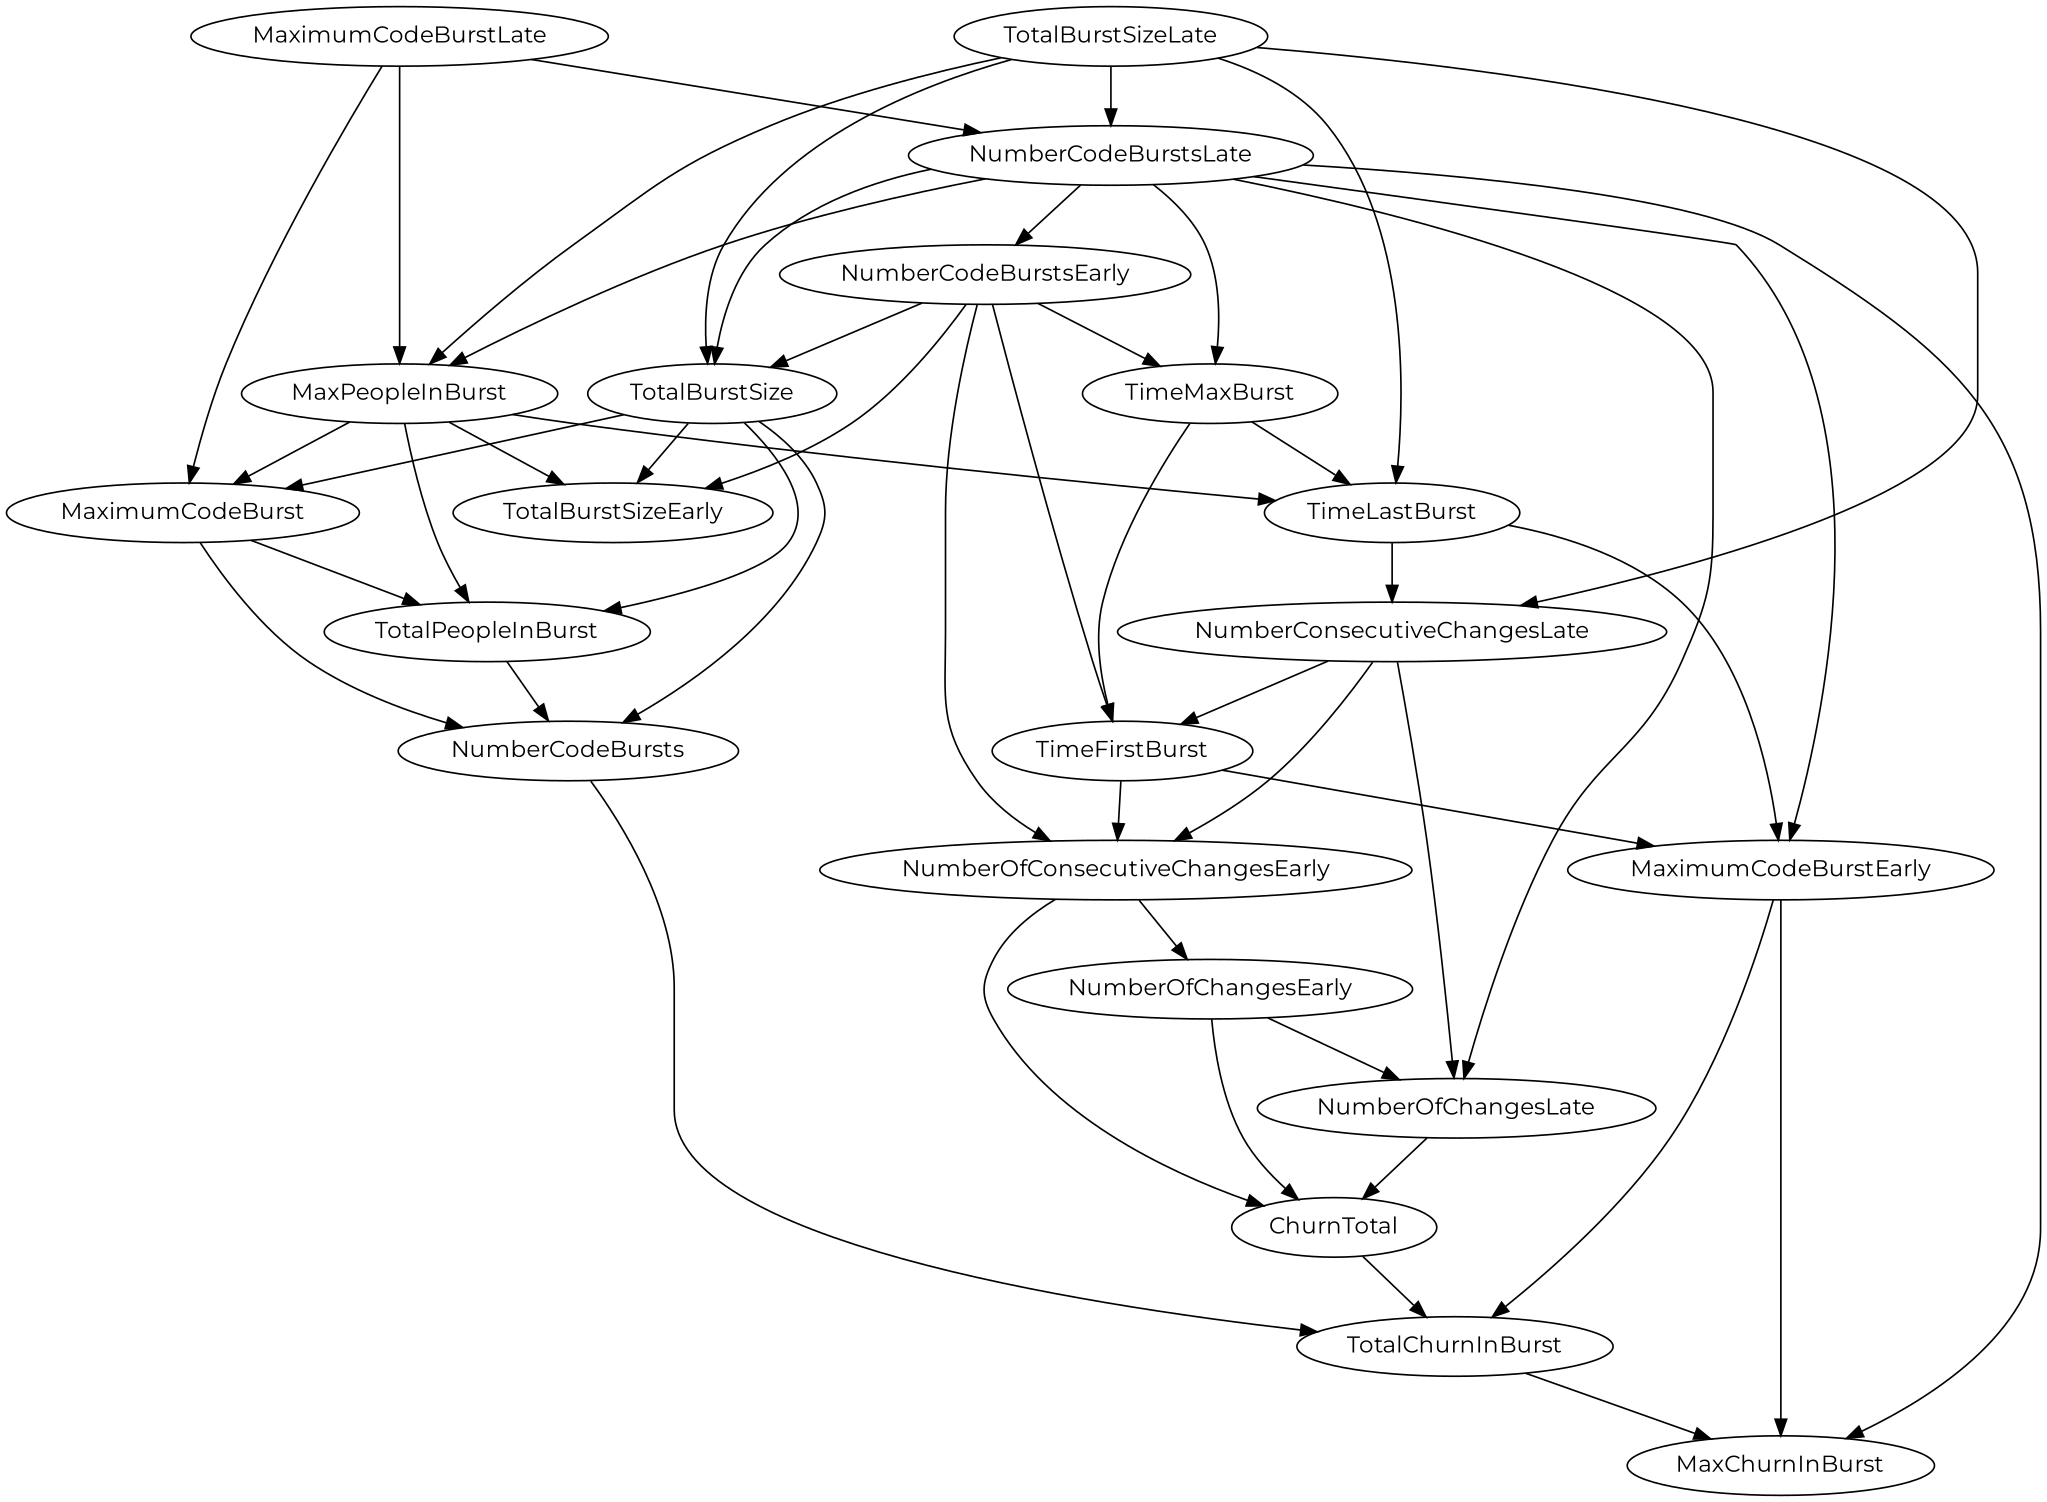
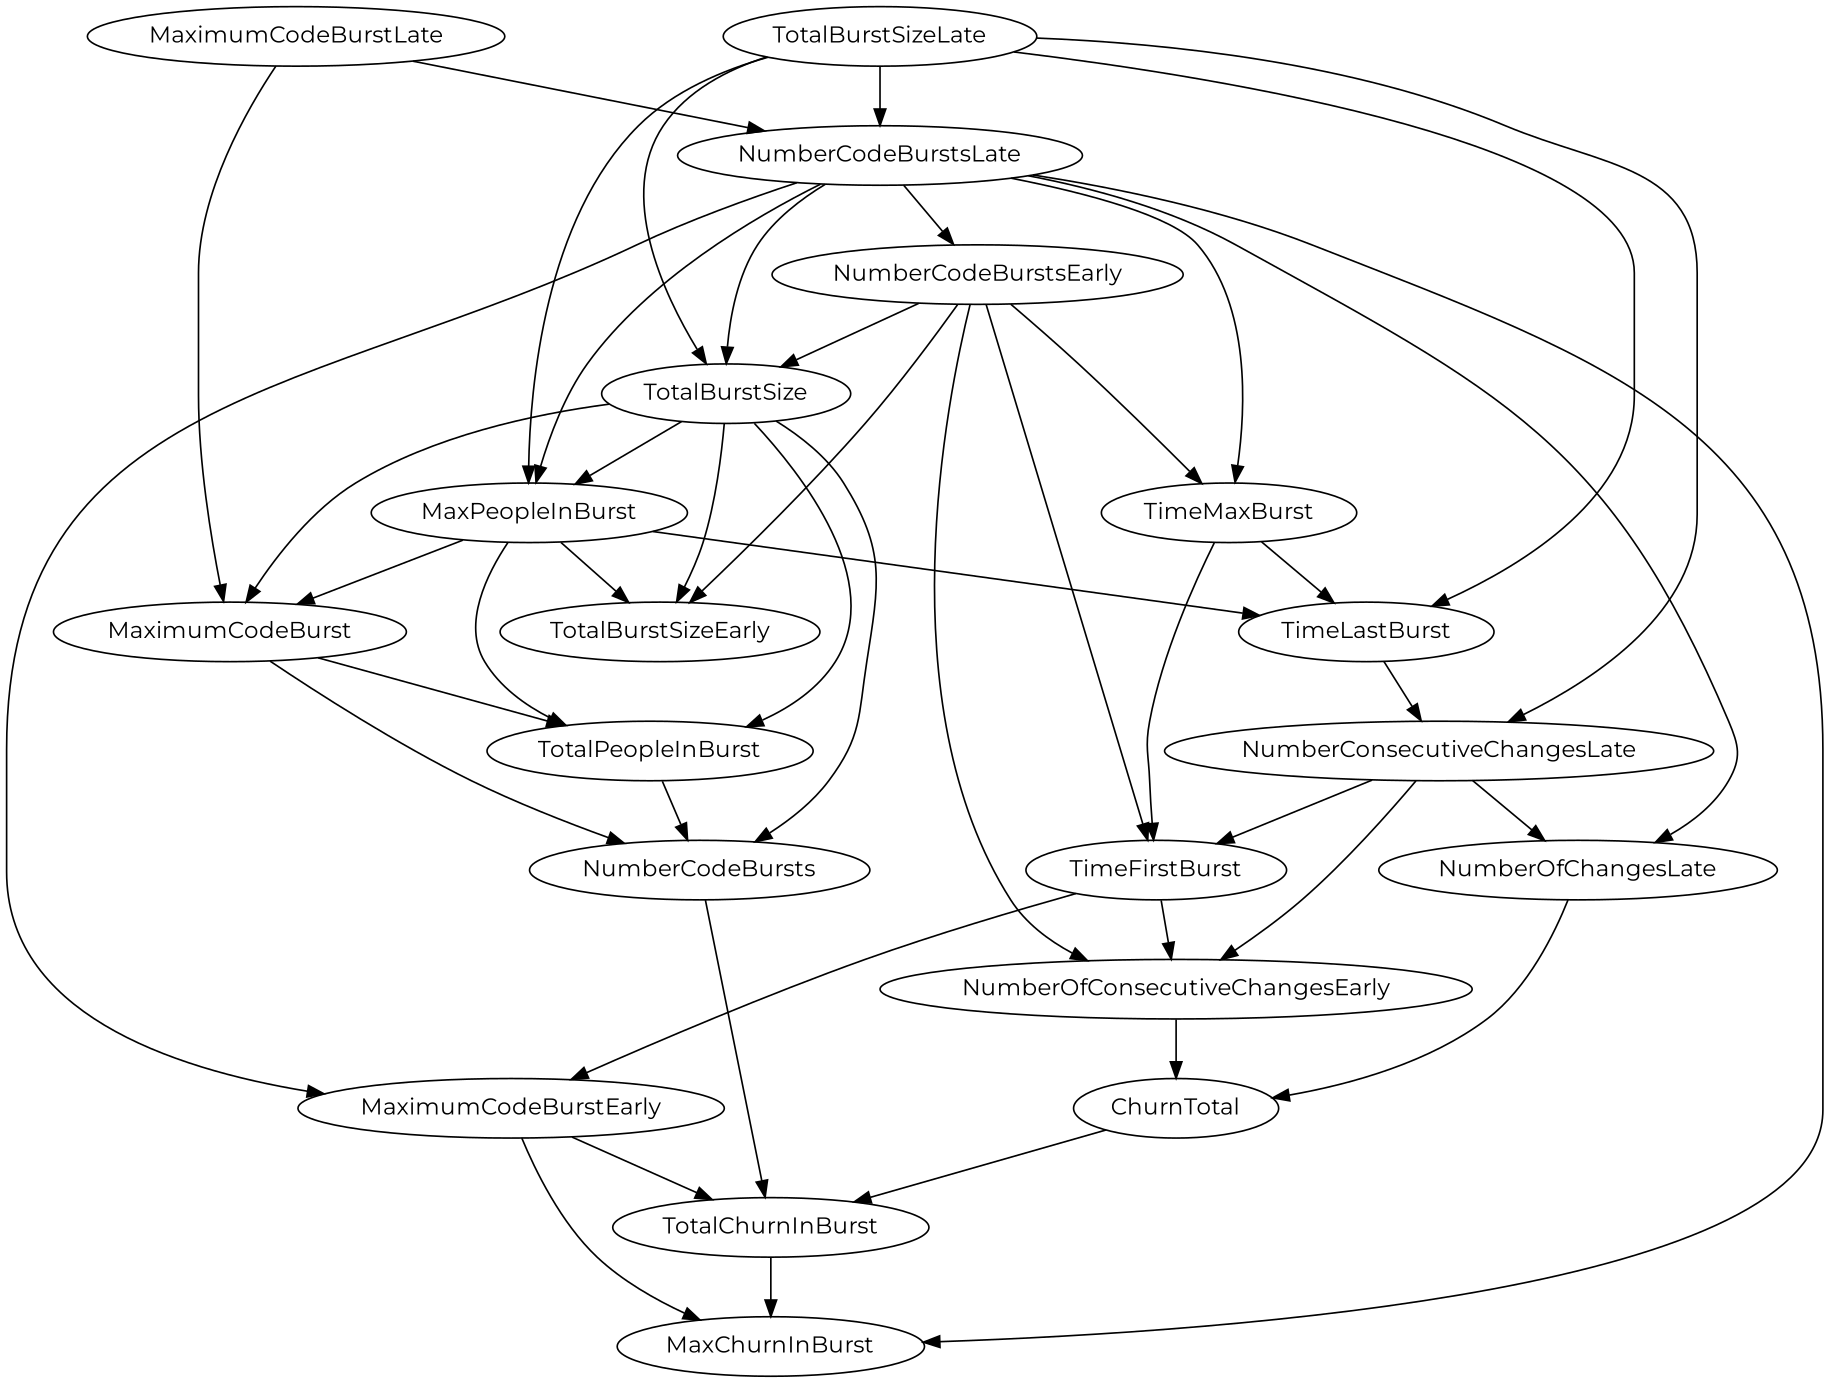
(400, 207) -> (636, 449)
(1706, 630) -> none
(1210, 989) -> none
